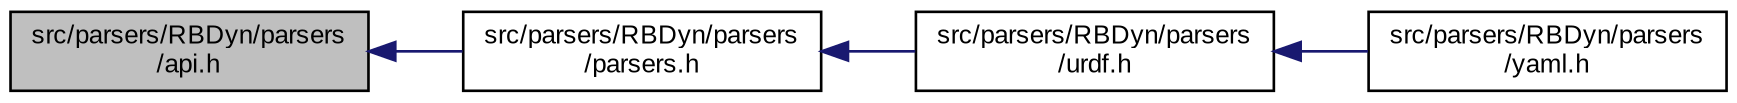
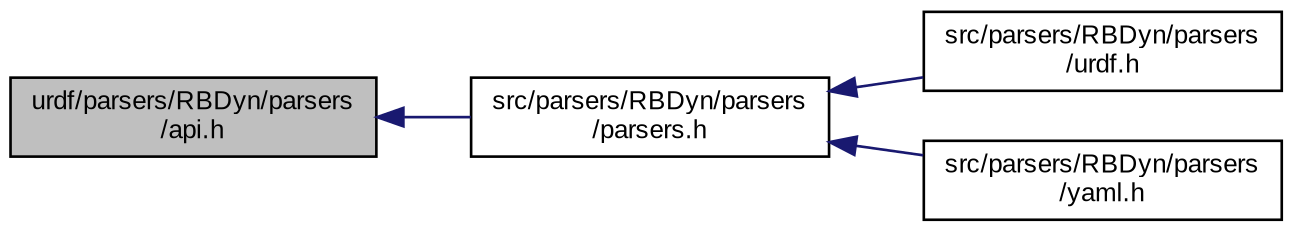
(190, 51) -> (193, 117)
(1335, 51) -> (889, 151)
